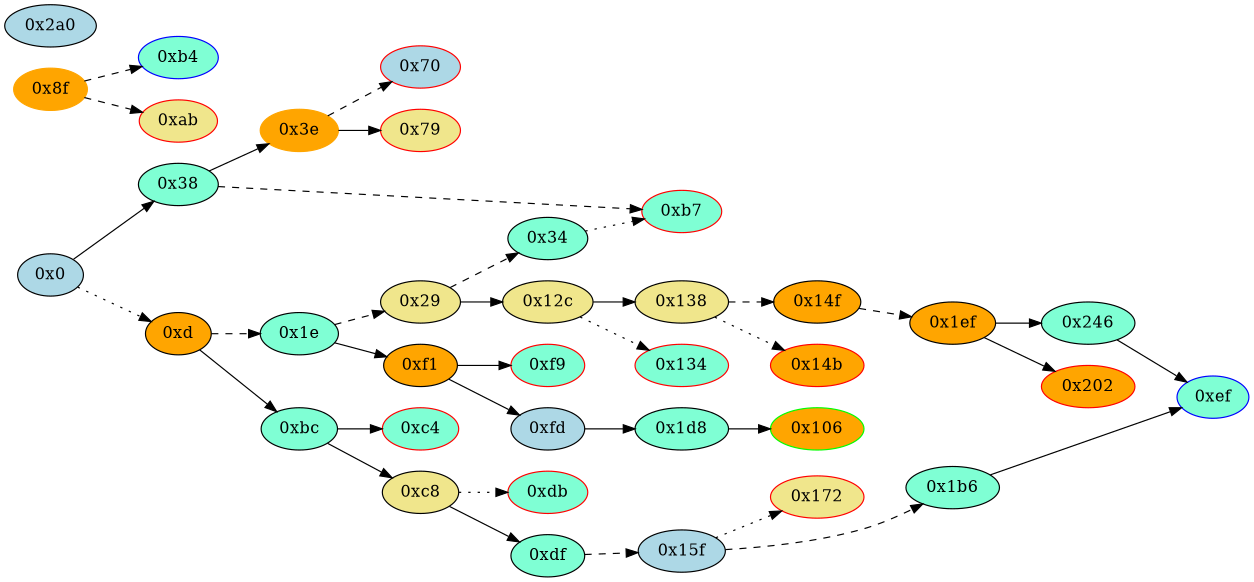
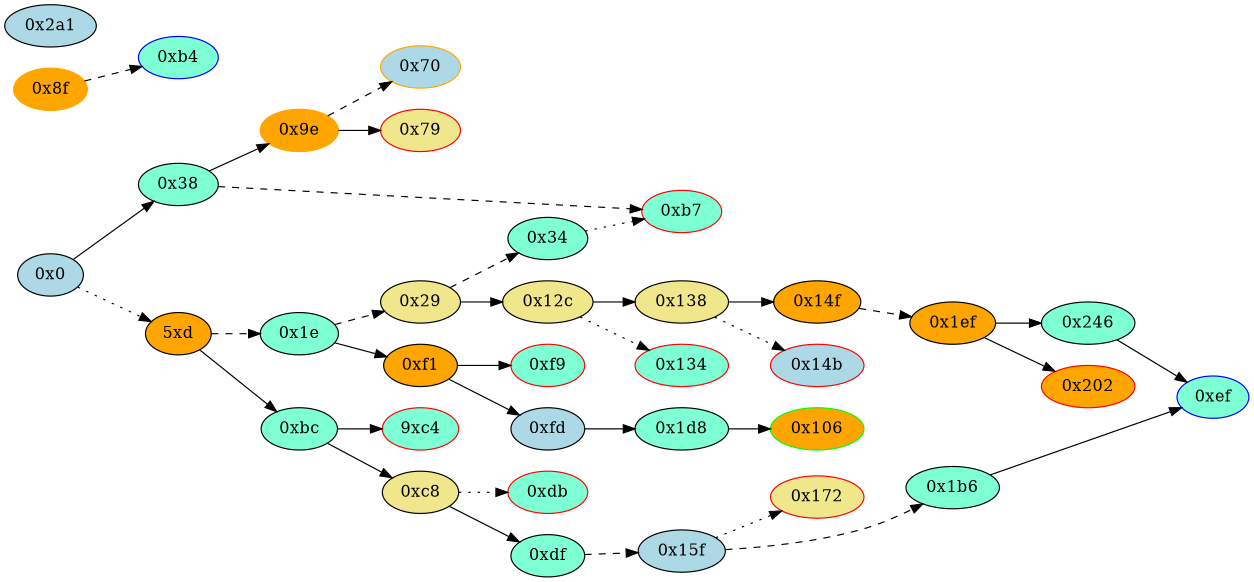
(51, 26) -> (51, 26)
(421, 67) -> (421, 67)
(178, 121) -> none
(299, 130) -> (299, 130)
(745, 302) -> (745, 302)
(178, 334) -> (178, 334)
(817, 365) -> (817, 365)
(421, 429) -> (421, 429)
